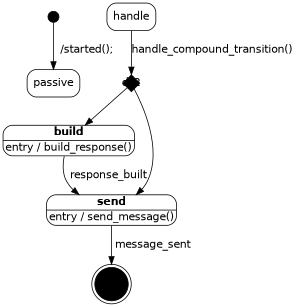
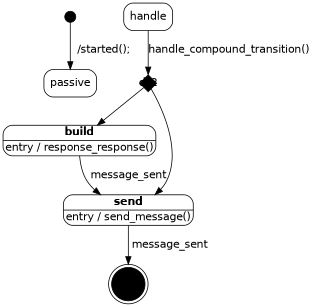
(69, 147) -> (79, 147)
(107, 175) -> (127, 175)
